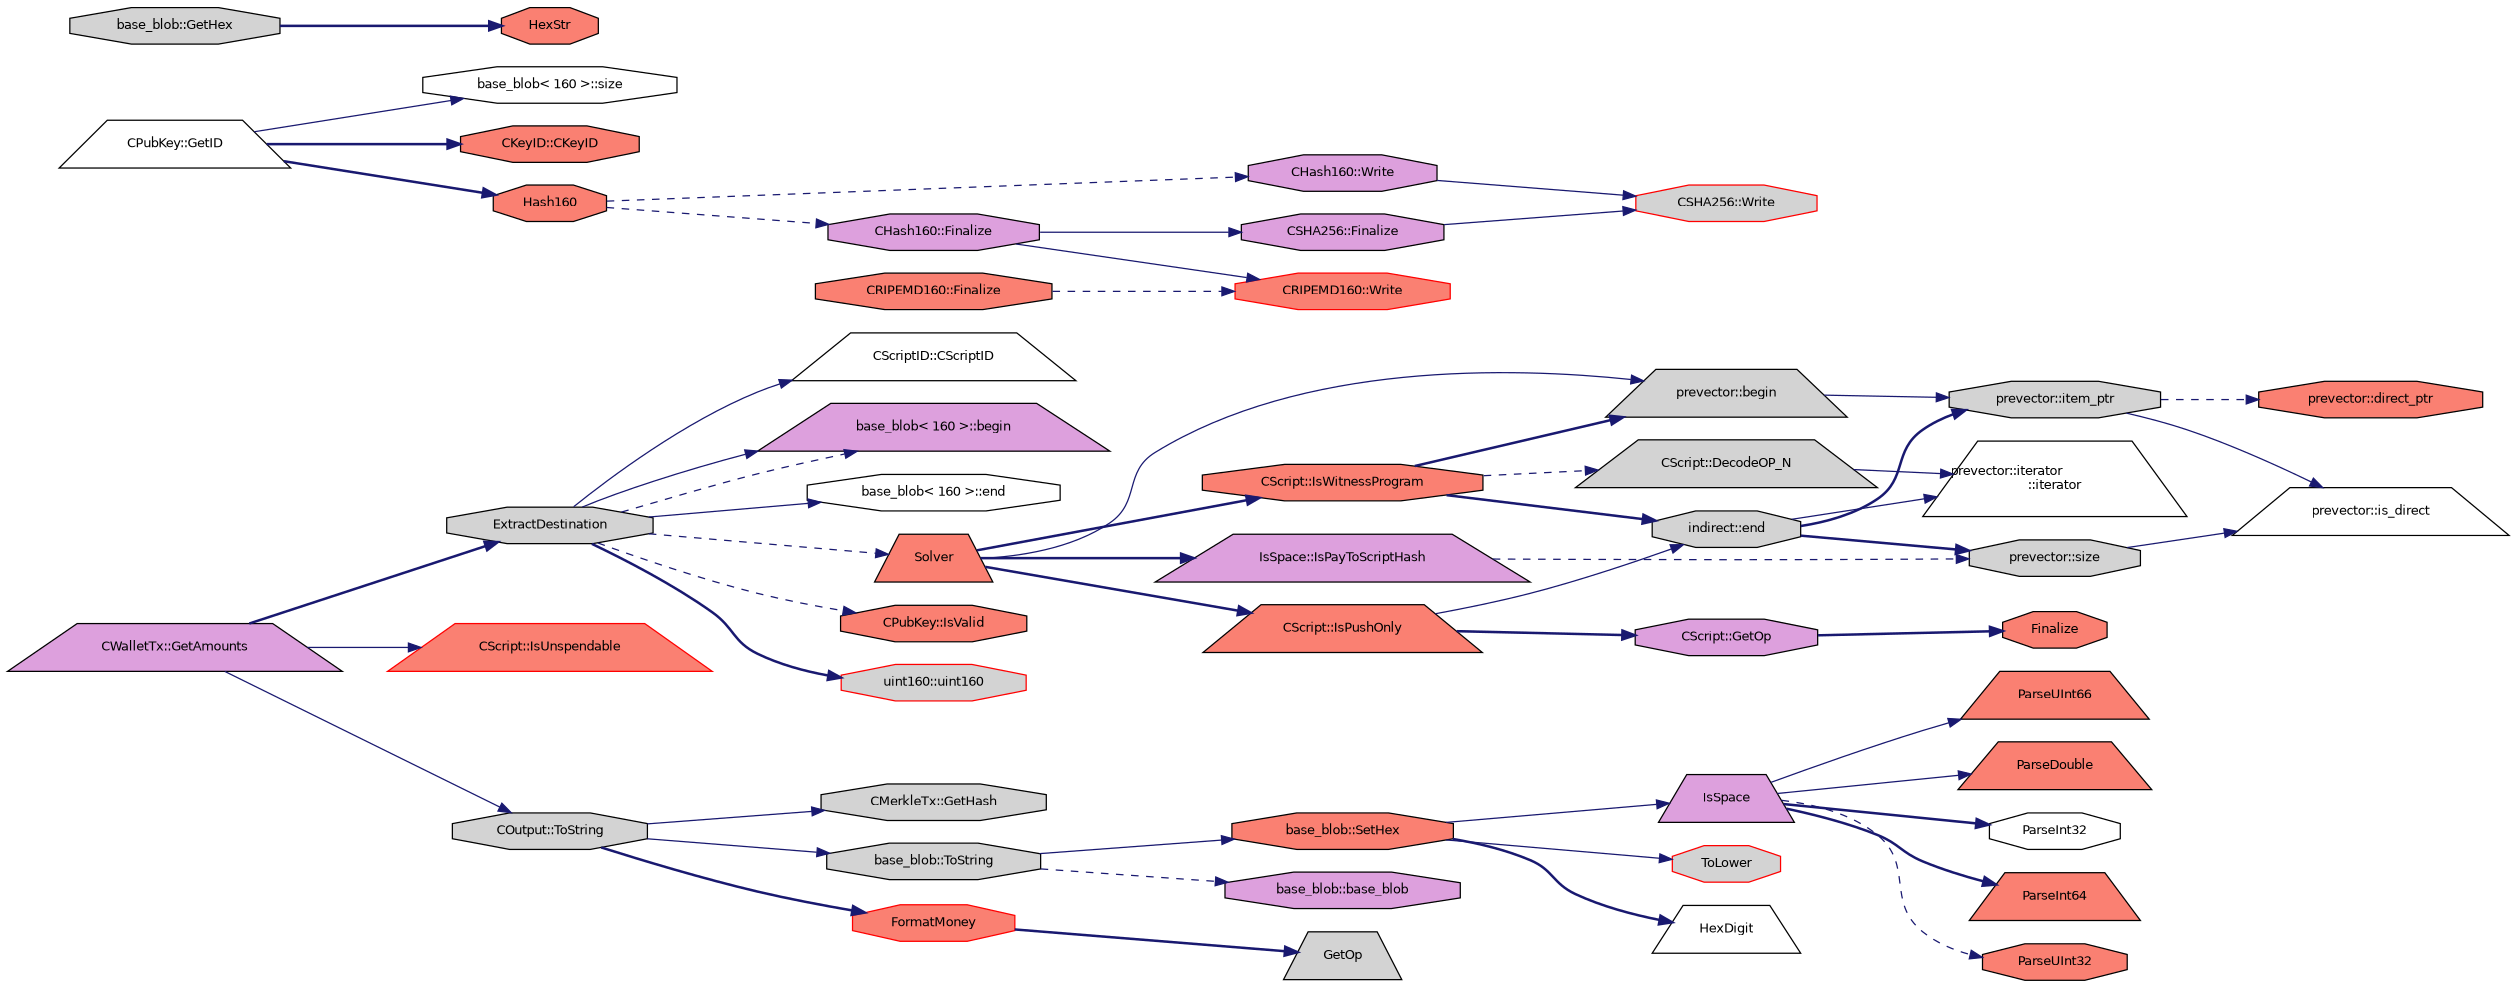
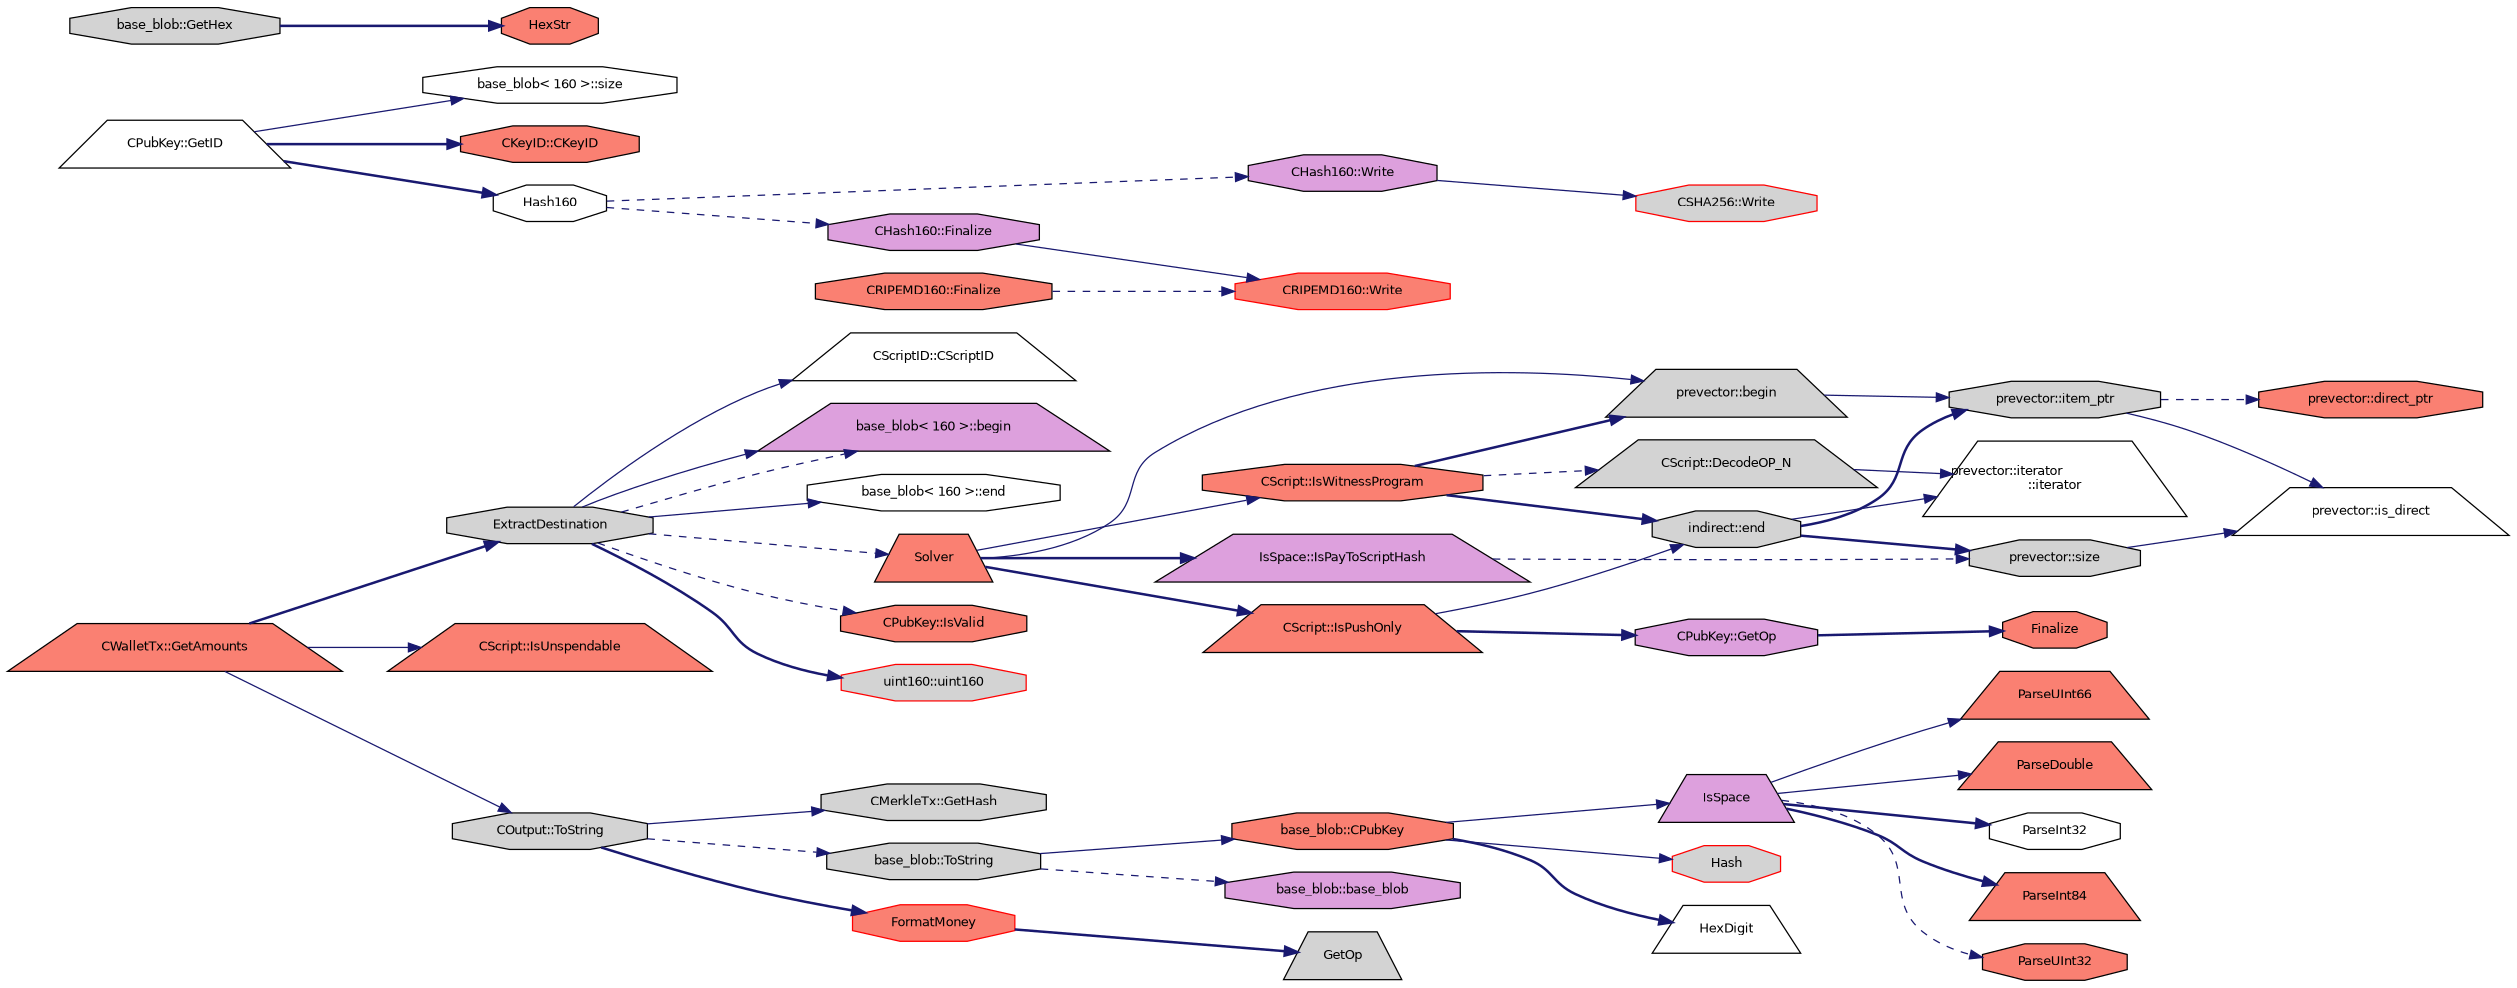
(550, 203) -> (550, 203)
(1343, 232) -> none
(1125, 523) -> (1125, 523)
(1726, 637) -> (1726, 637)
(175, 647) -> (175, 647)
(550, 647) -> (550, 647)
(1343, 831) -> (1343, 831)
(732, 846) -> (732, 846)
(1726, 864) -> (1726, 864)
(2055, 897) -> (2055, 897)
